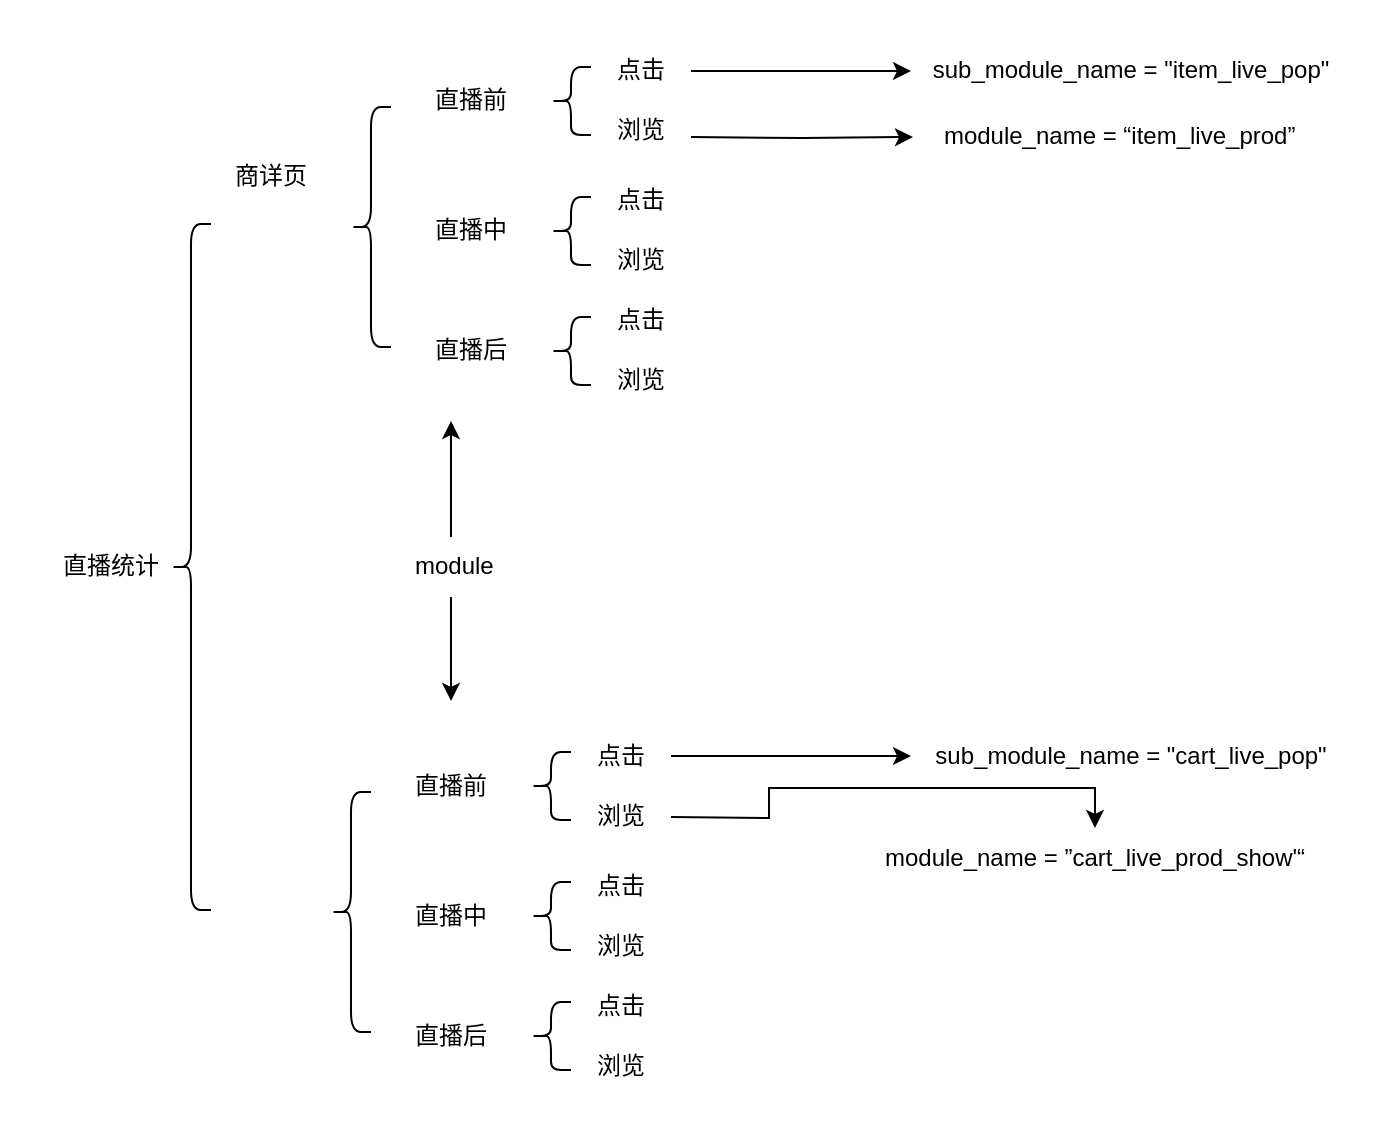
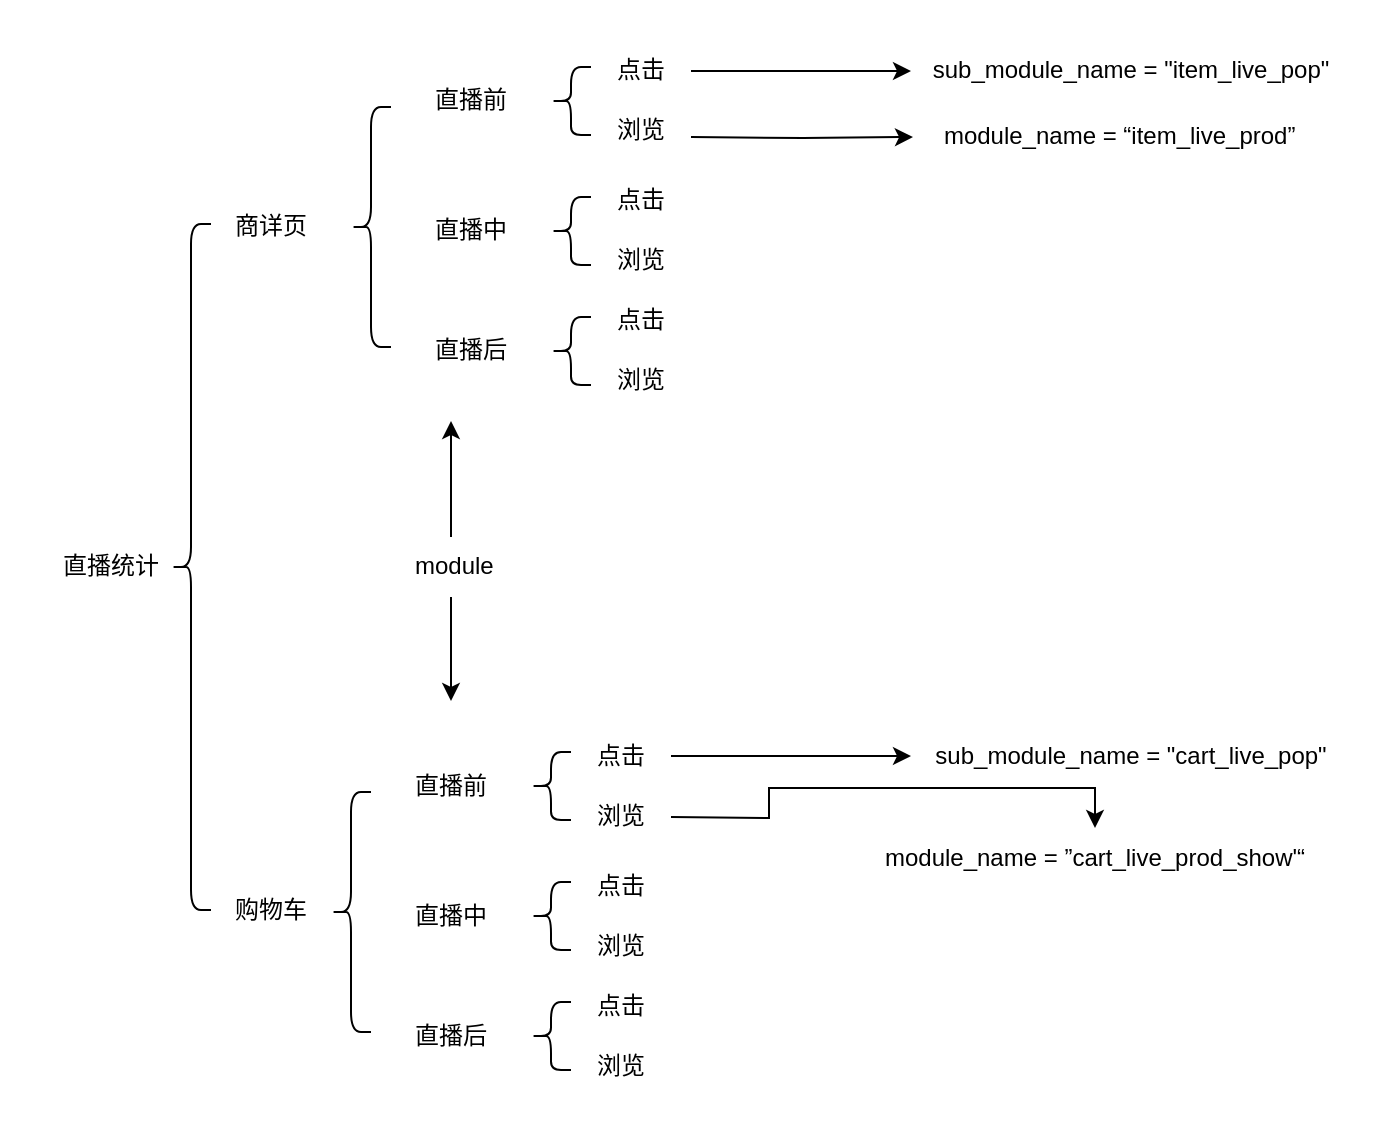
(271, 177) -> (271, 227)
none -> (271, 911)
